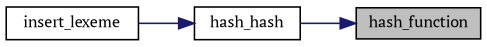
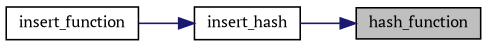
(72, 23) -> (72, 23)
(247, 23) -> (247, 23)
